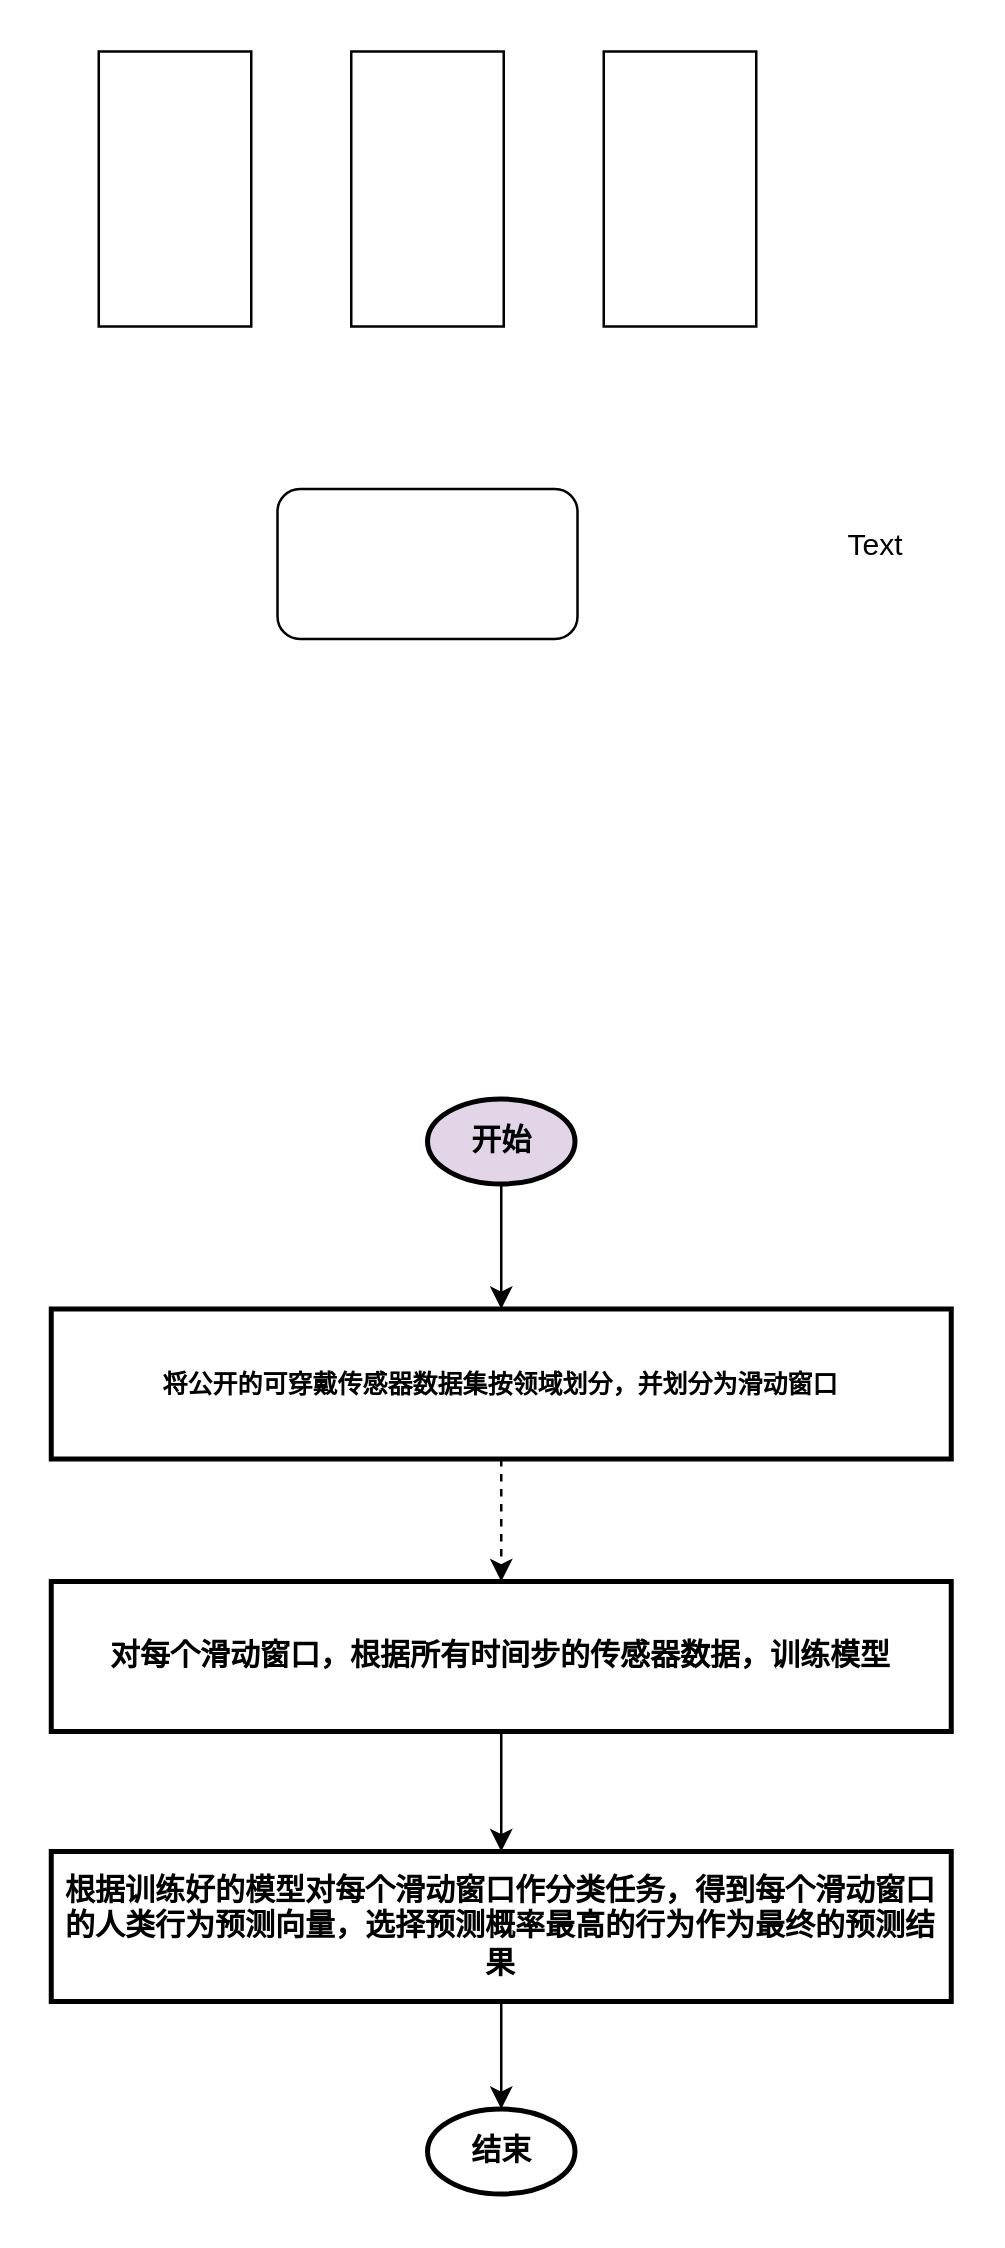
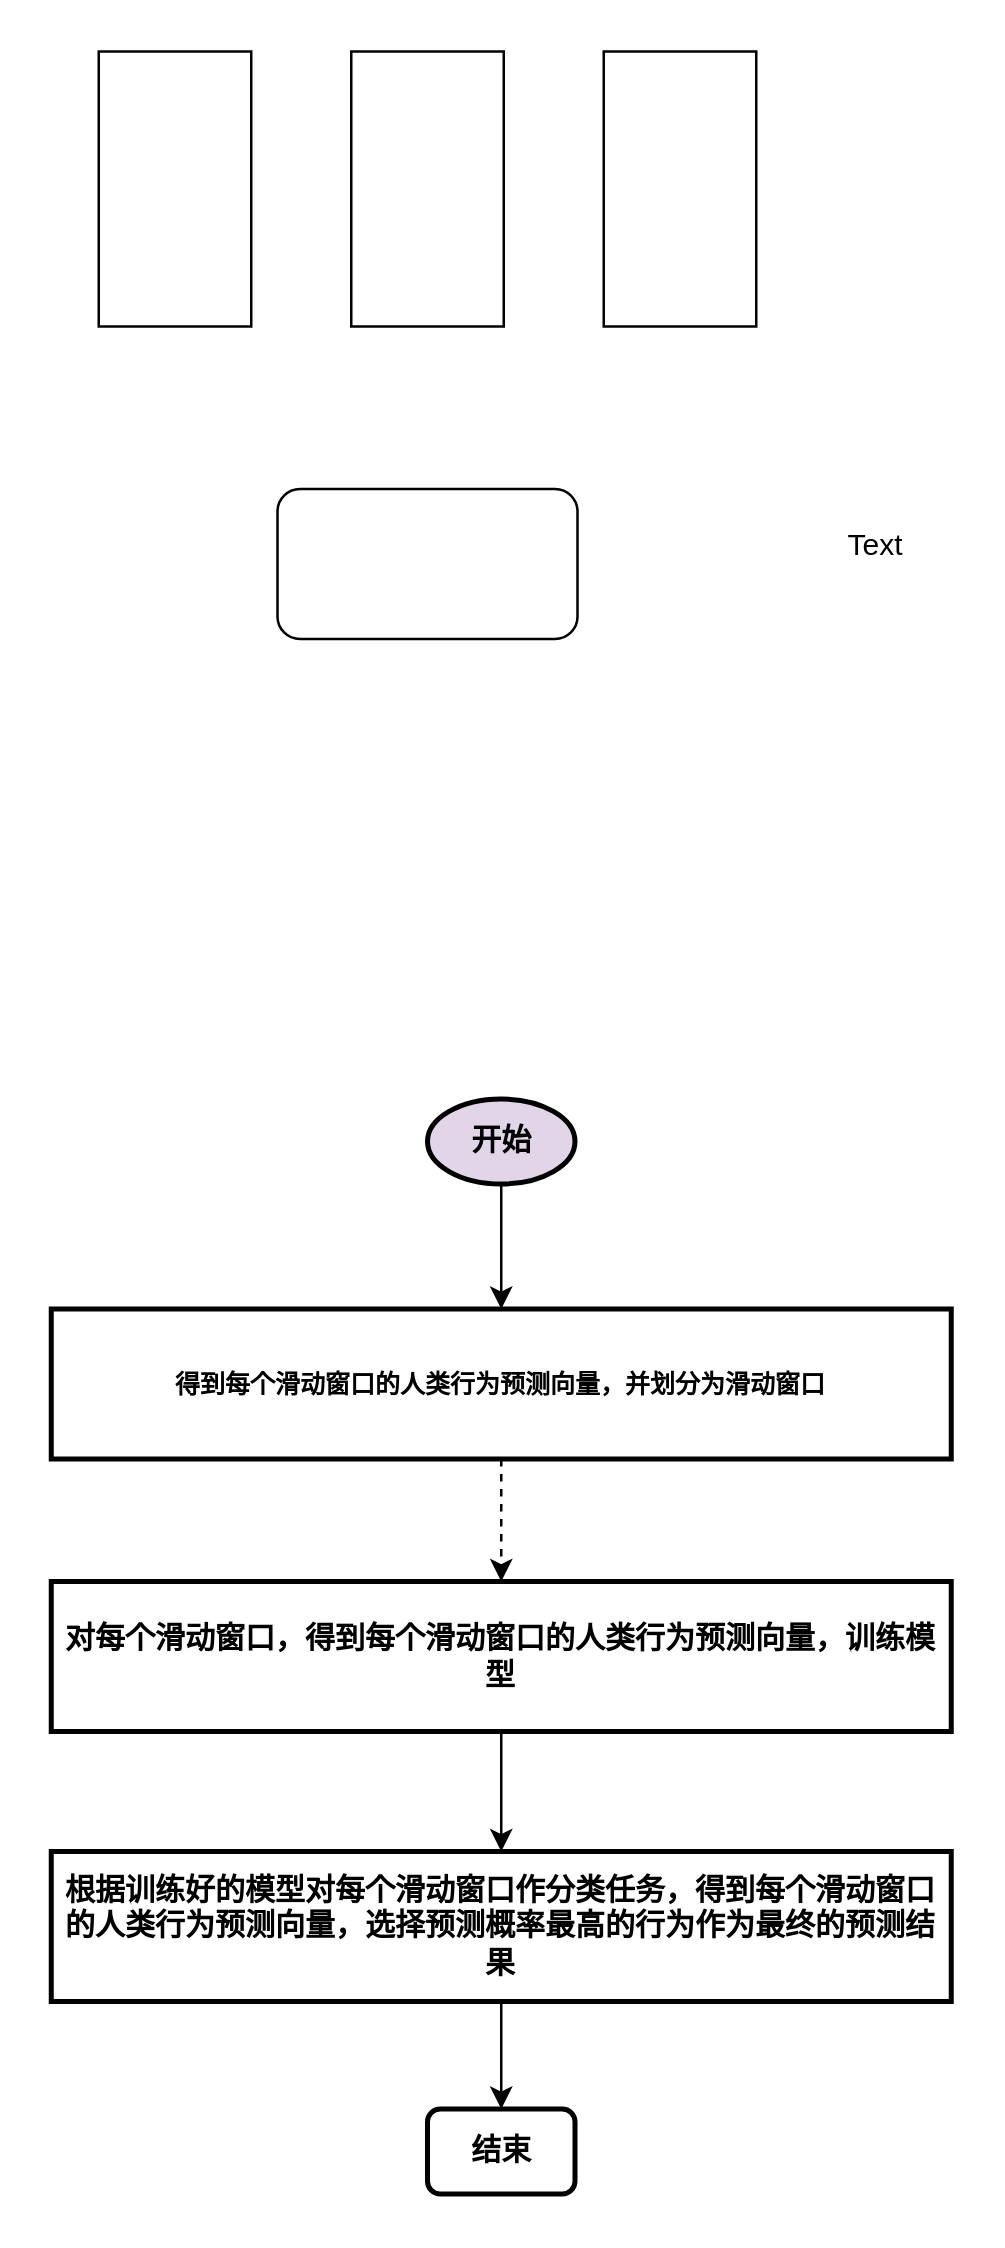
(501, 1384) -> (501, 1384)
(501, 1656) -> (501, 1656)
(501, 2151) -> (501, 2151)
